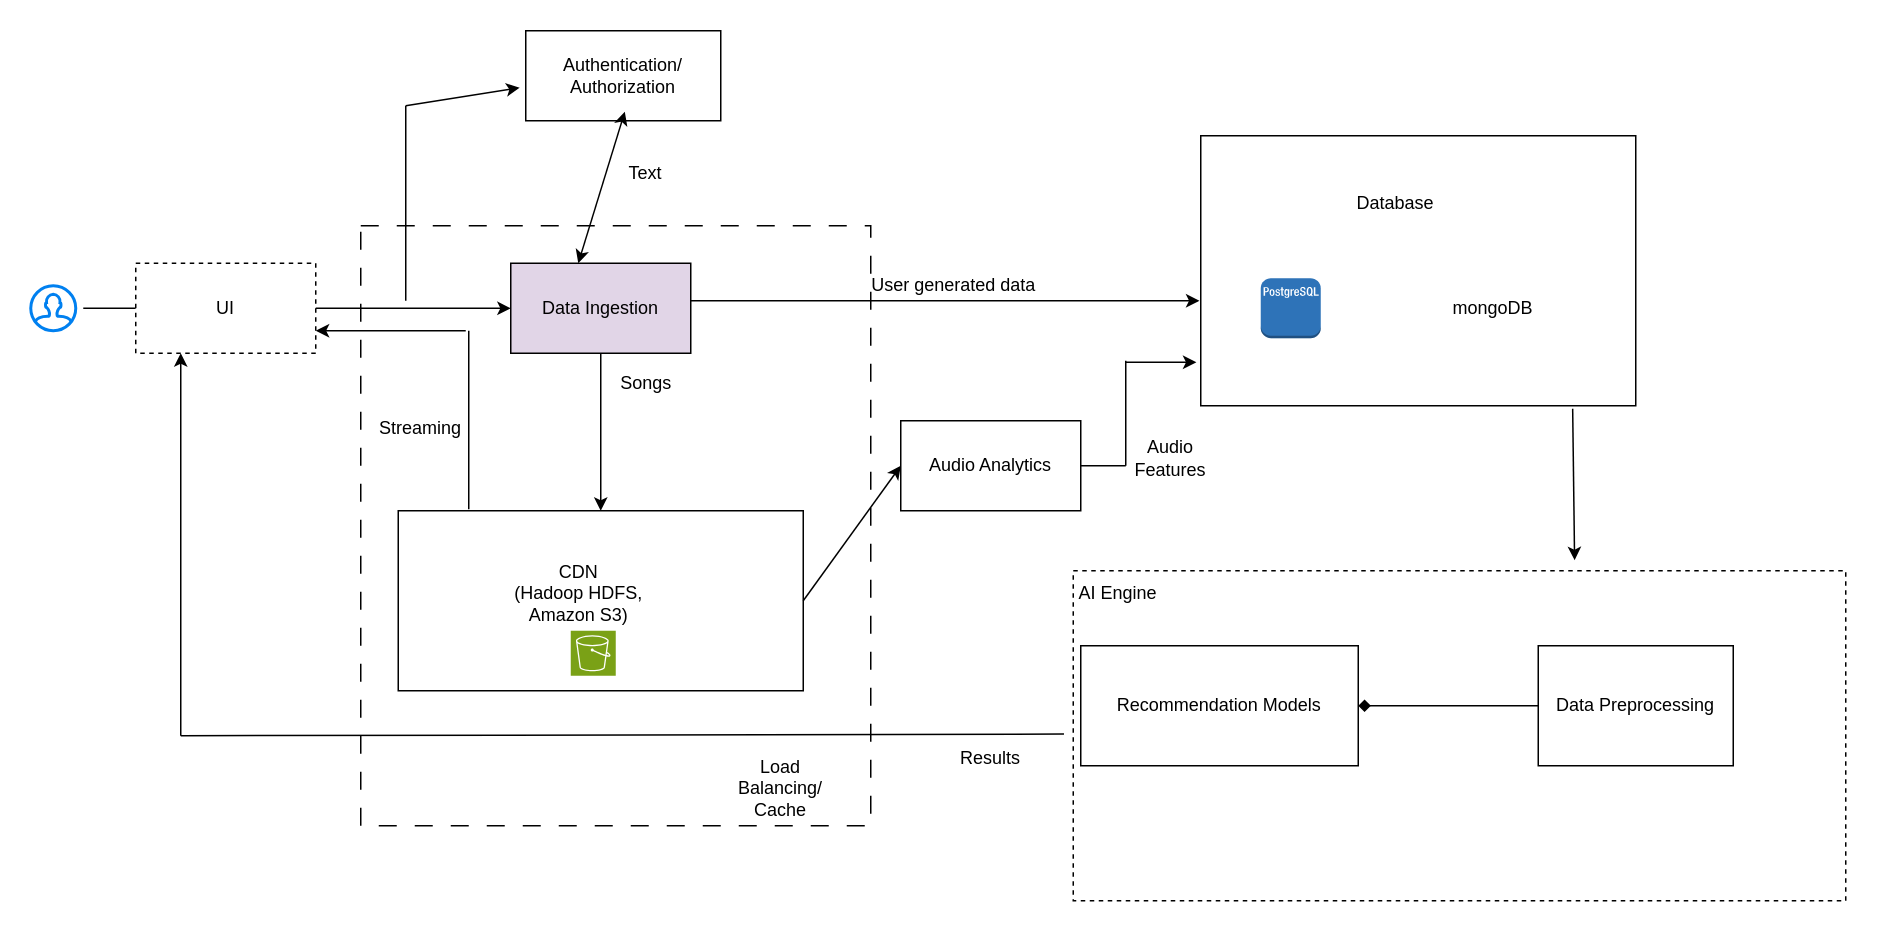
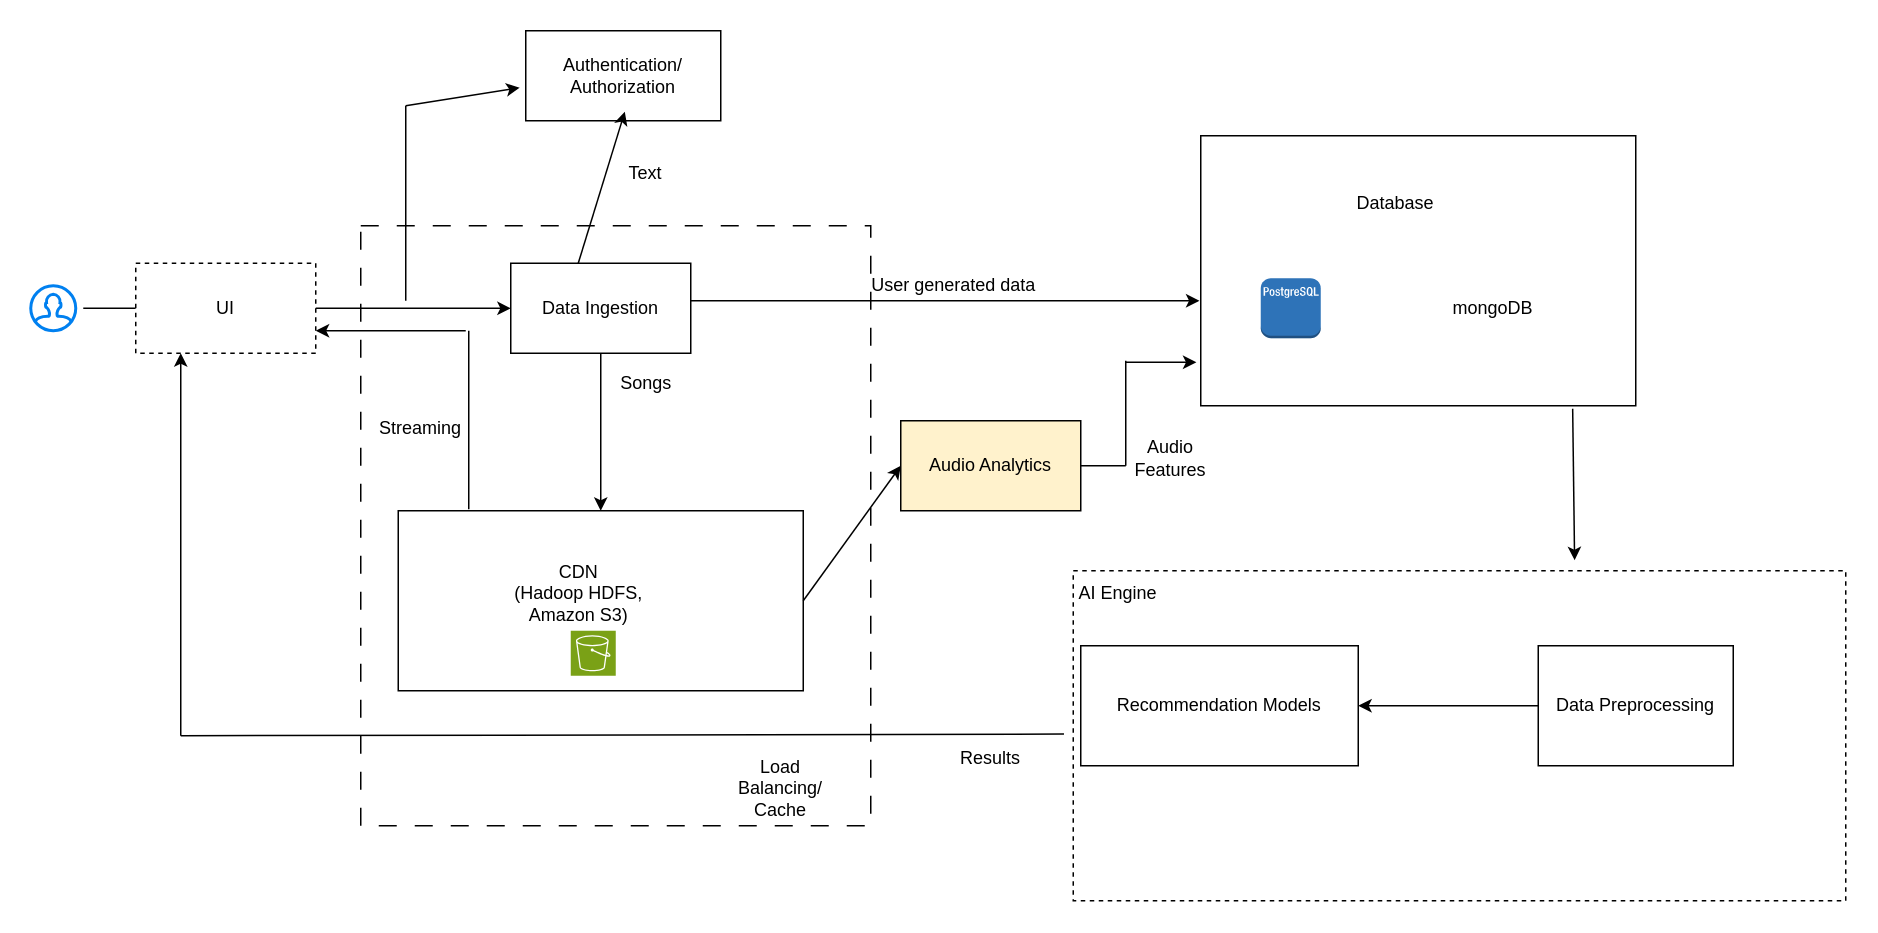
(582, 252) -> (580, 257)
(601, 308) -> (601, 308)
(991, 466) -> (991, 466)
(1371, 706) -> (1370, 706)
